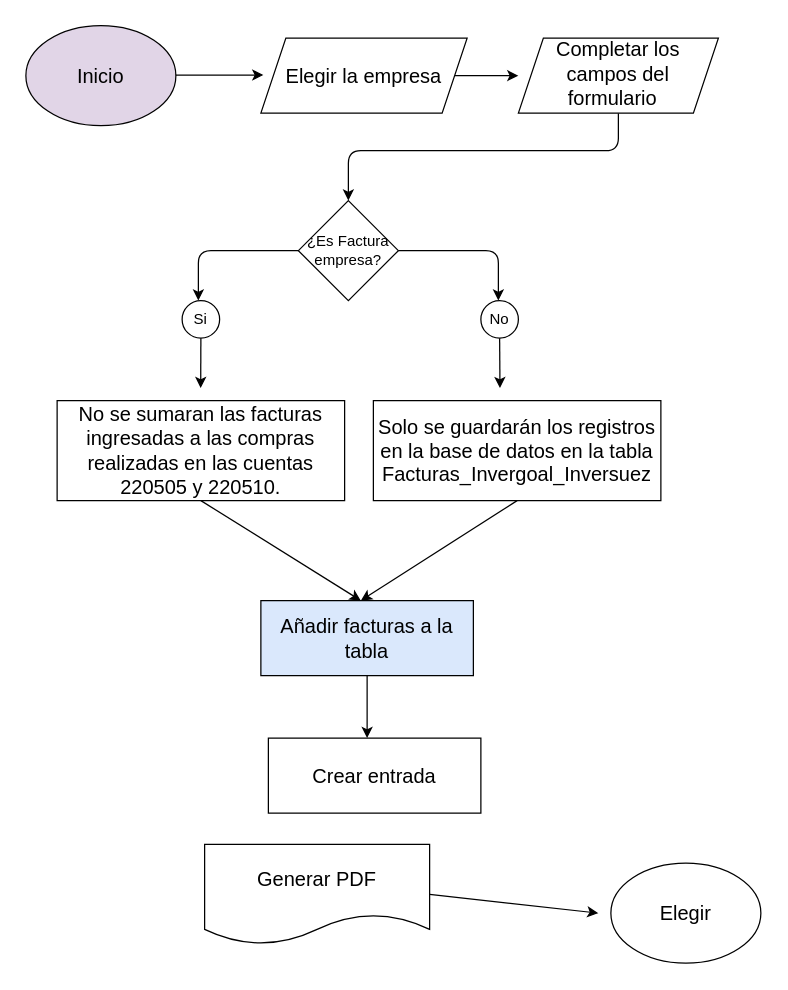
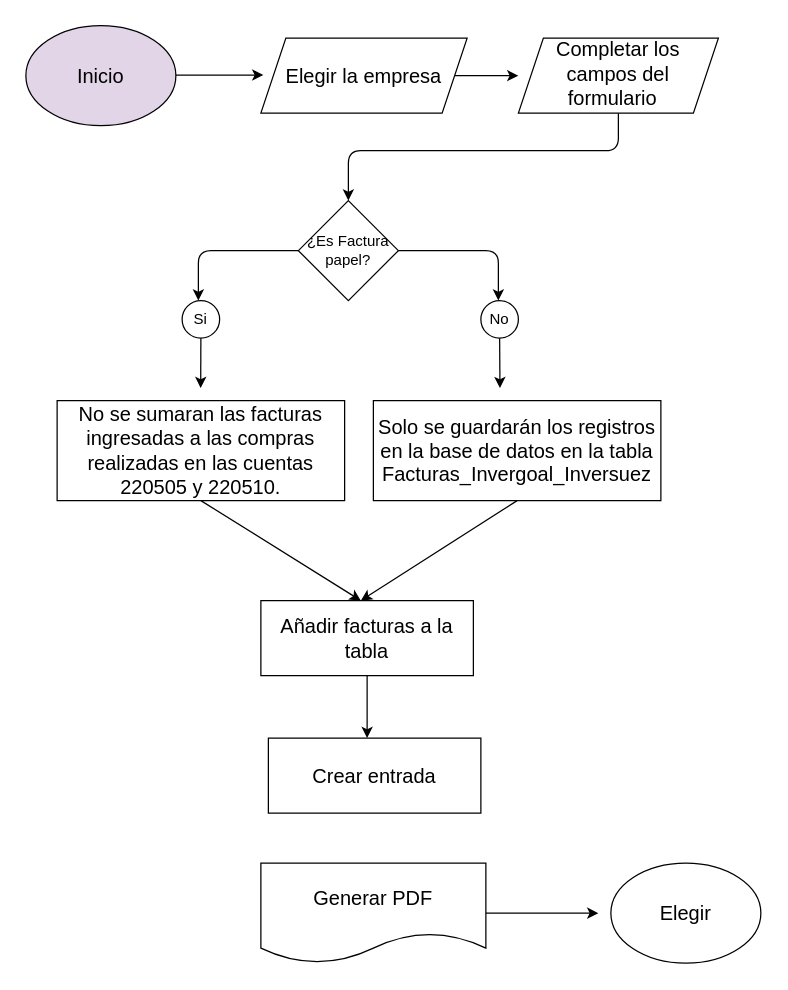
(348, 251) -> (348, 251)
(367, 638) -> (367, 638)
(317, 894) -> (373, 913)
